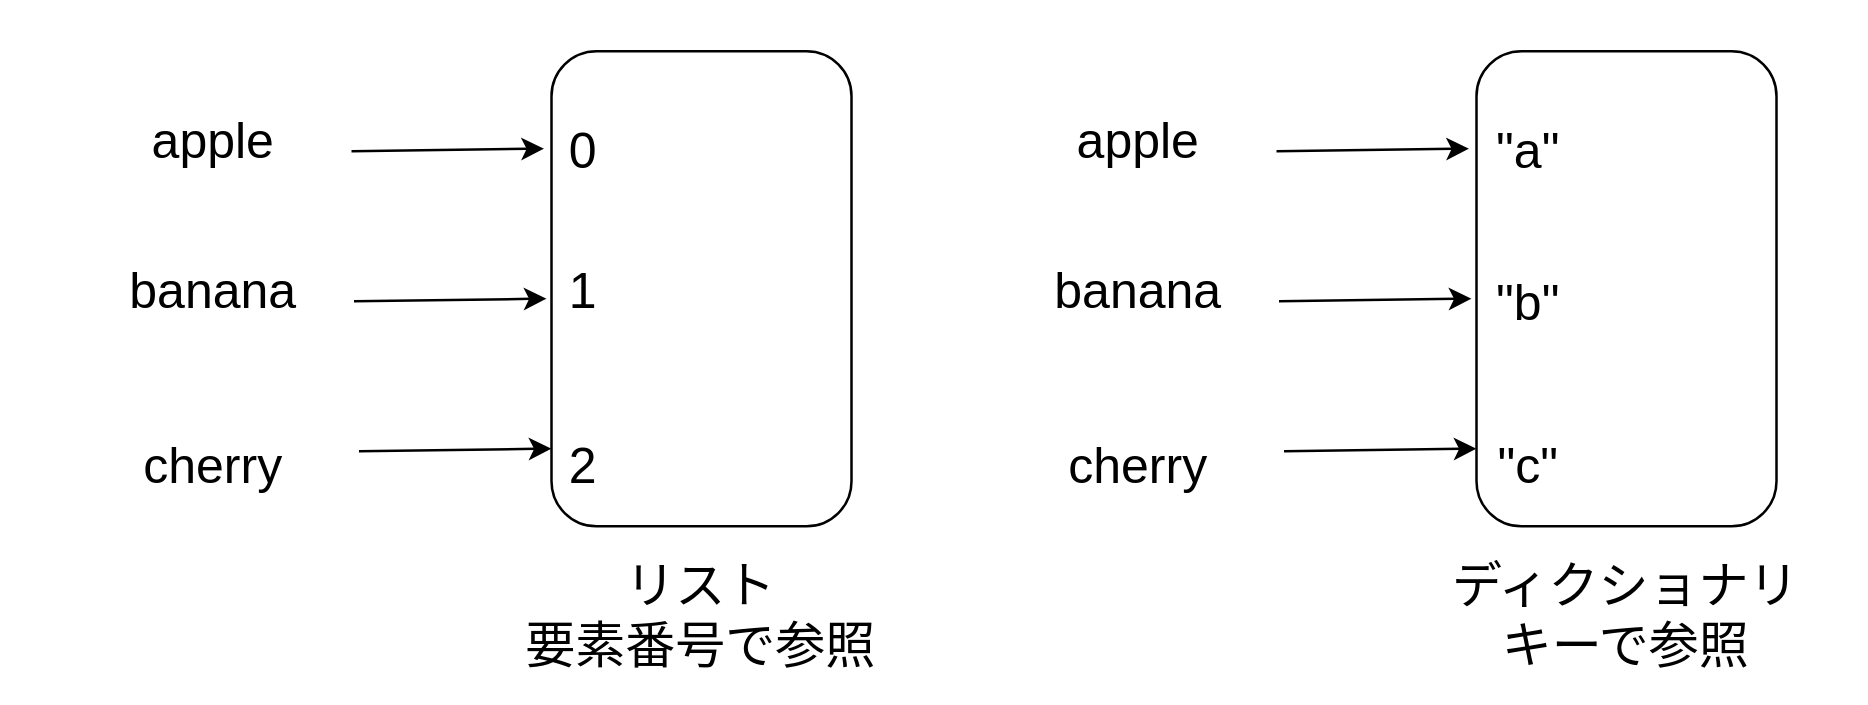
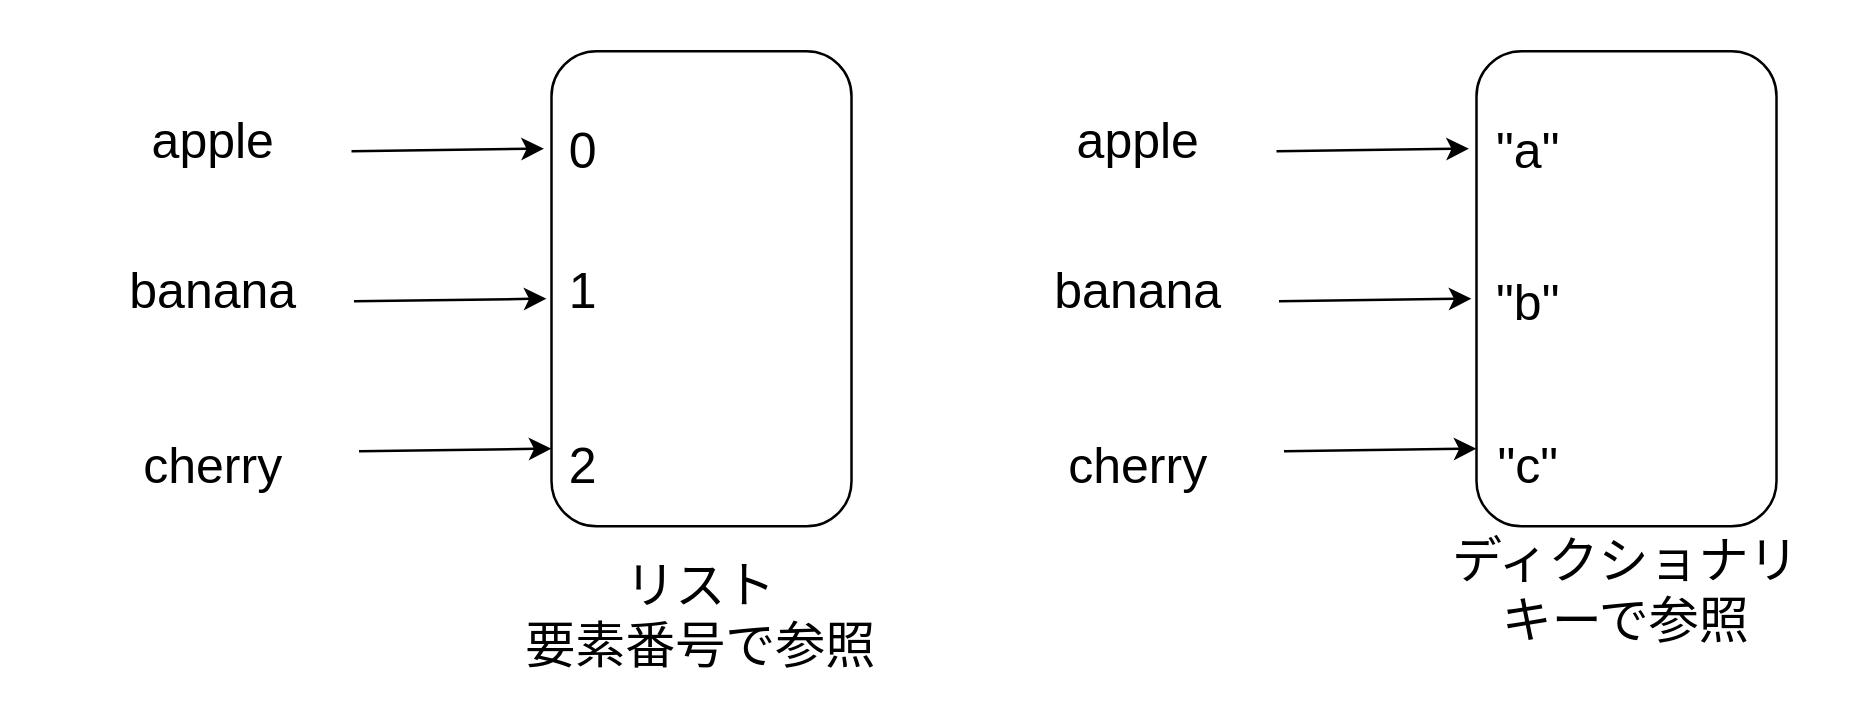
(1626, 614) -> (1626, 589)
